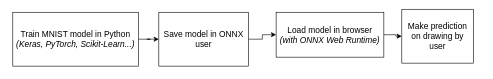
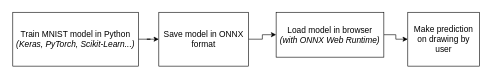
(438, 36) -> (444, 39)
(204, 39) -> (204, 39)
